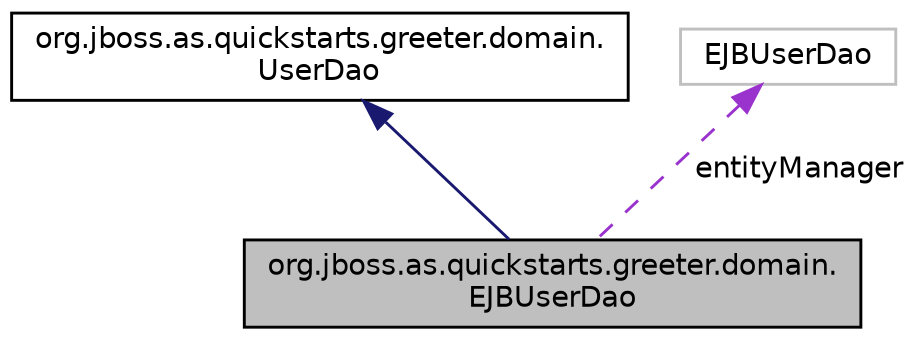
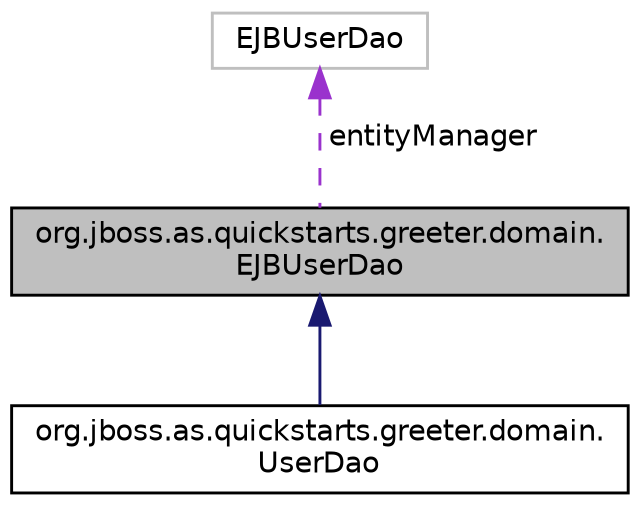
(447, 181) -> (320, 365)
